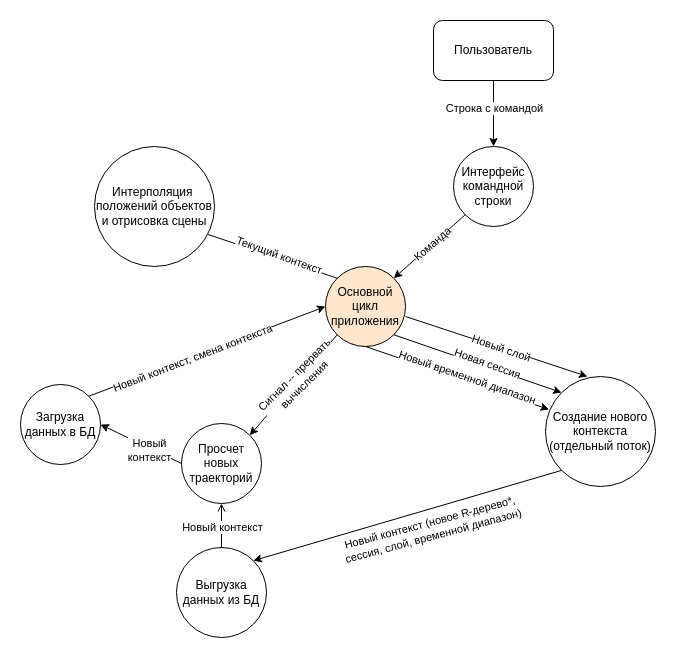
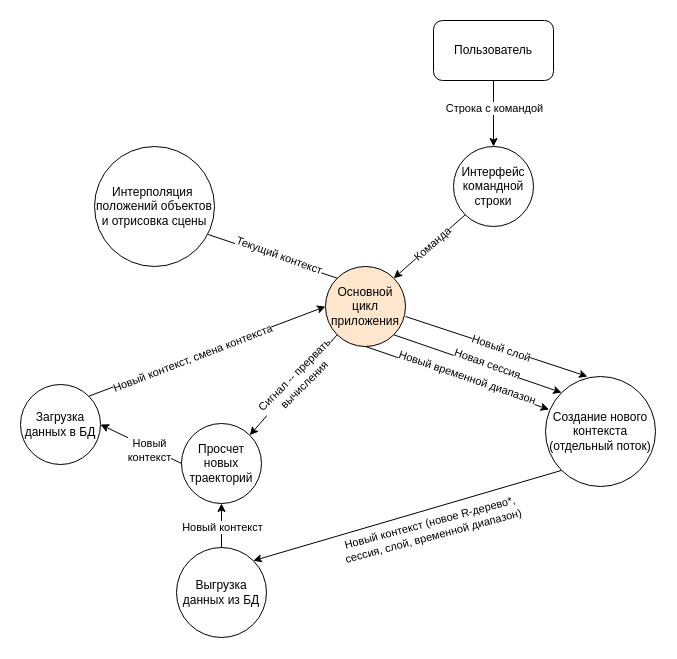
(222, 510) -> (222, 512)
